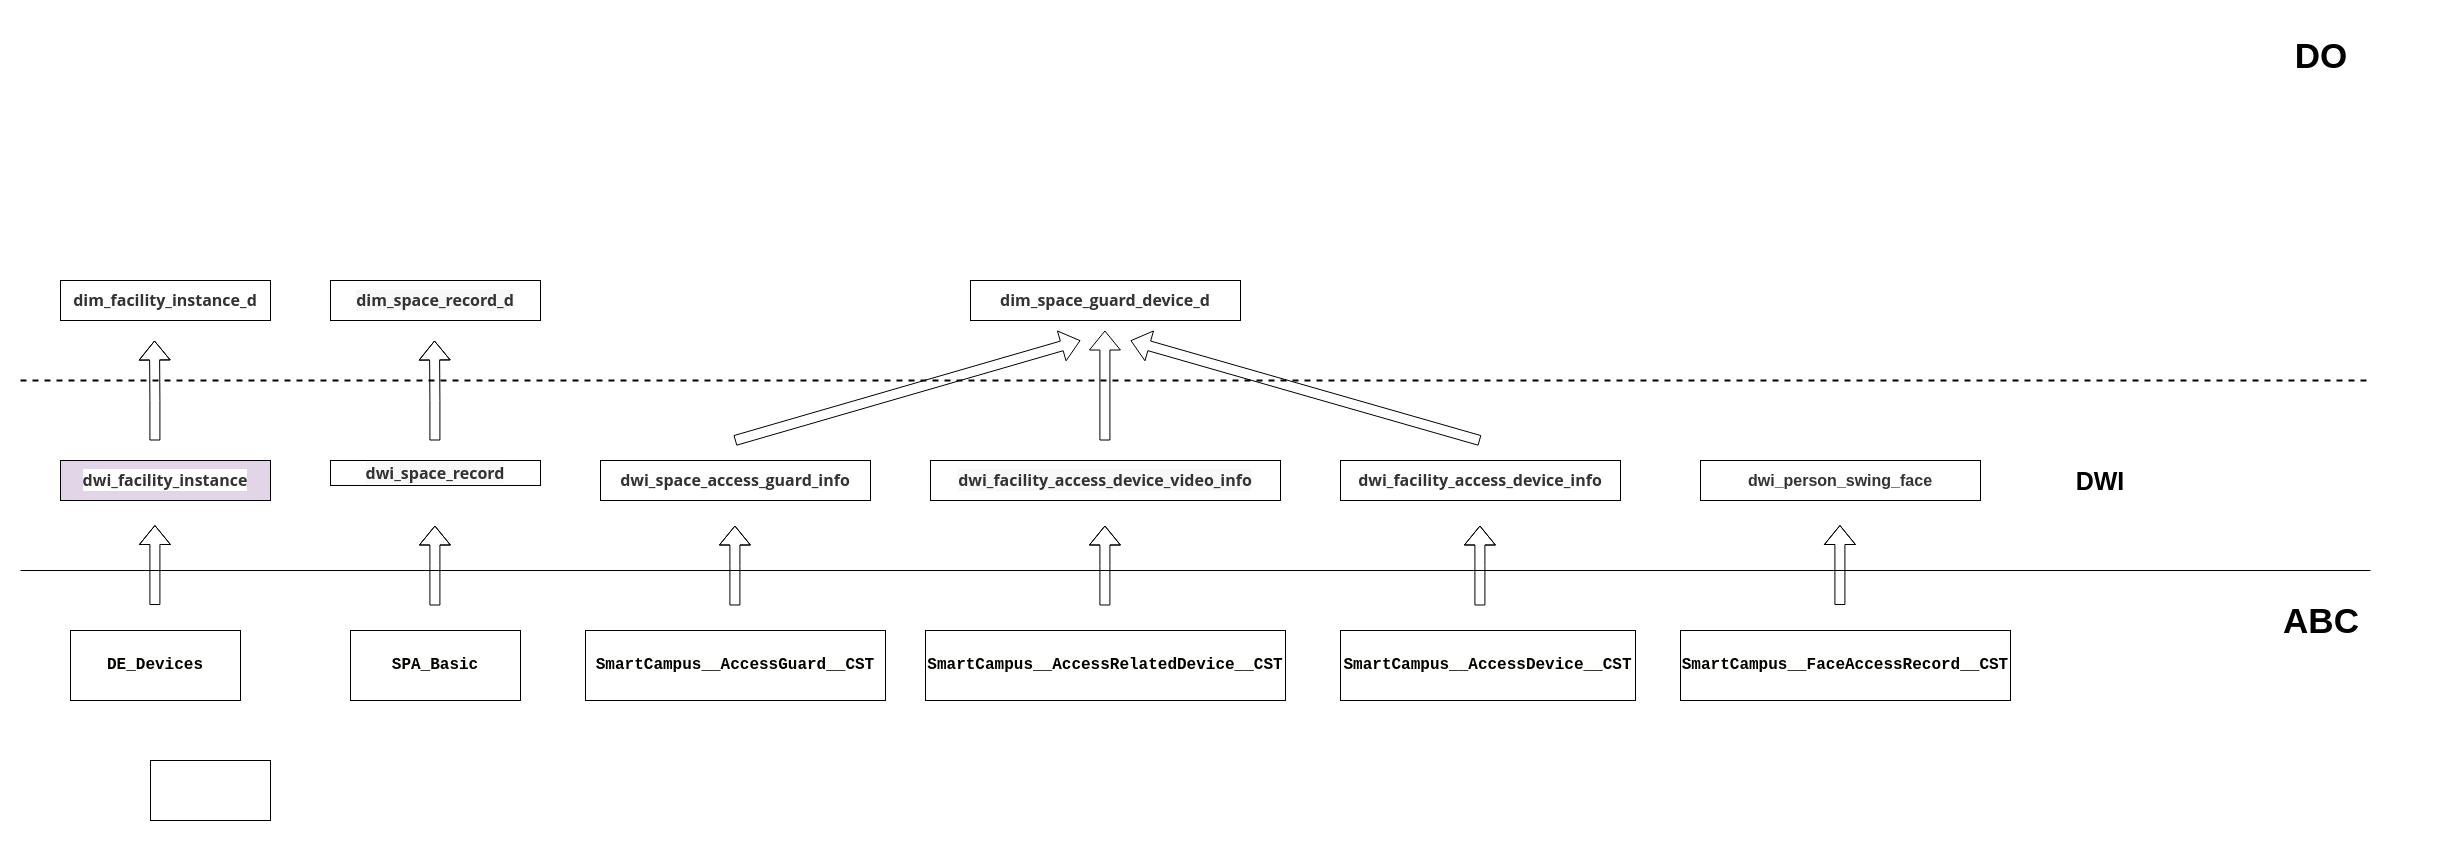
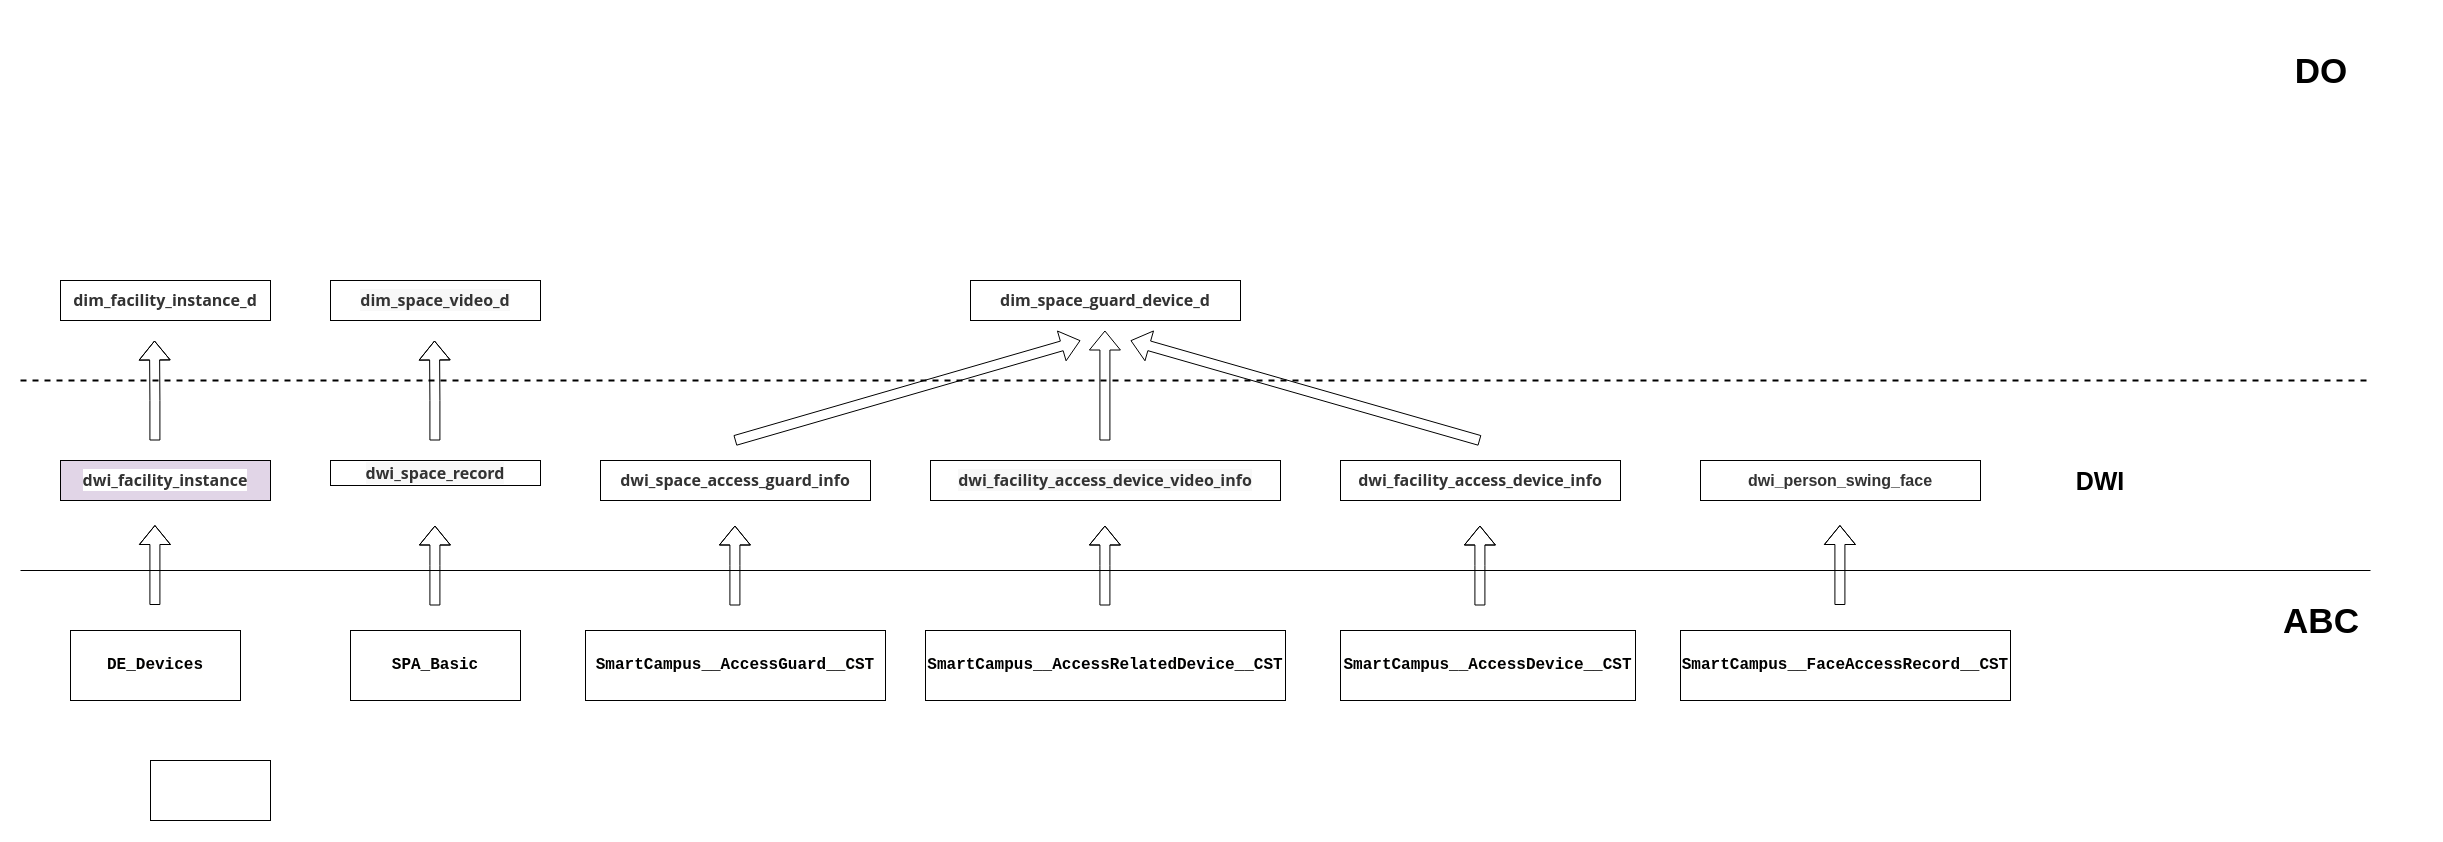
(2322, 56) -> (2322, 71)
(436, 301) -> (436, 301)
